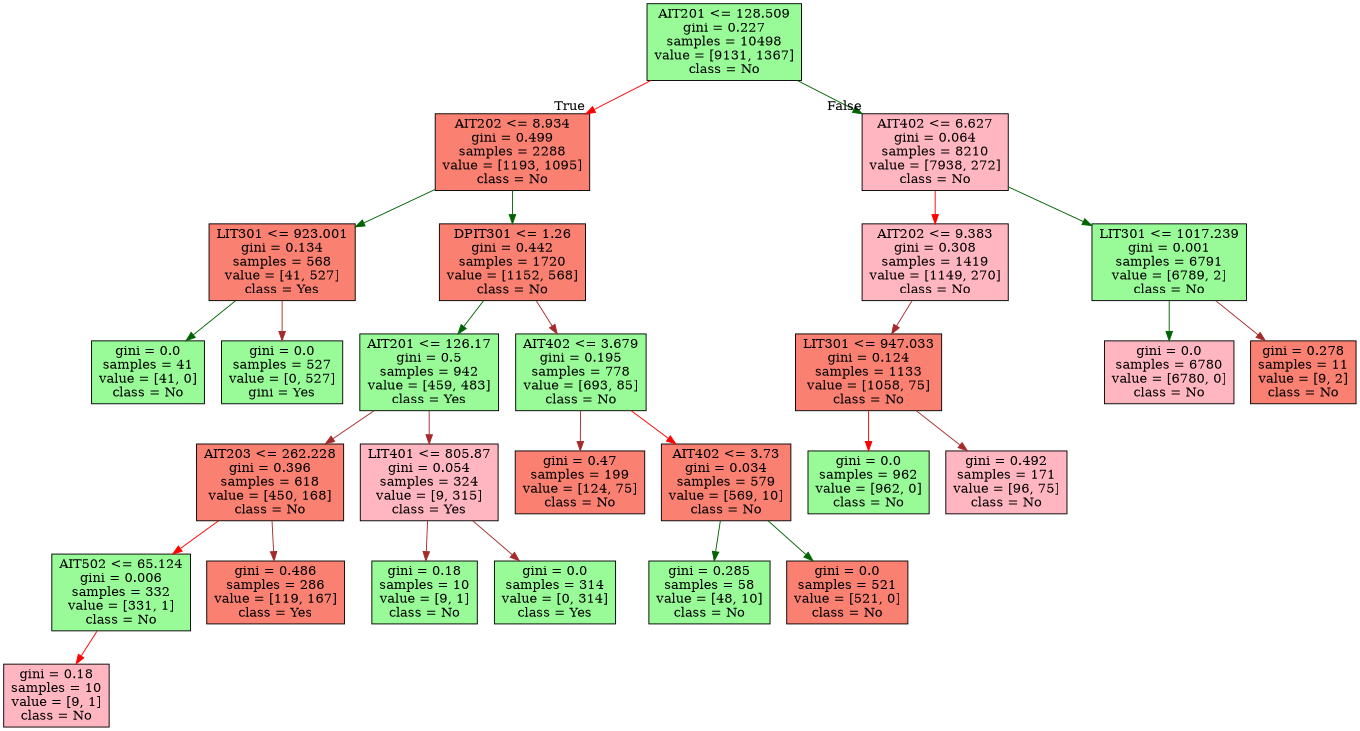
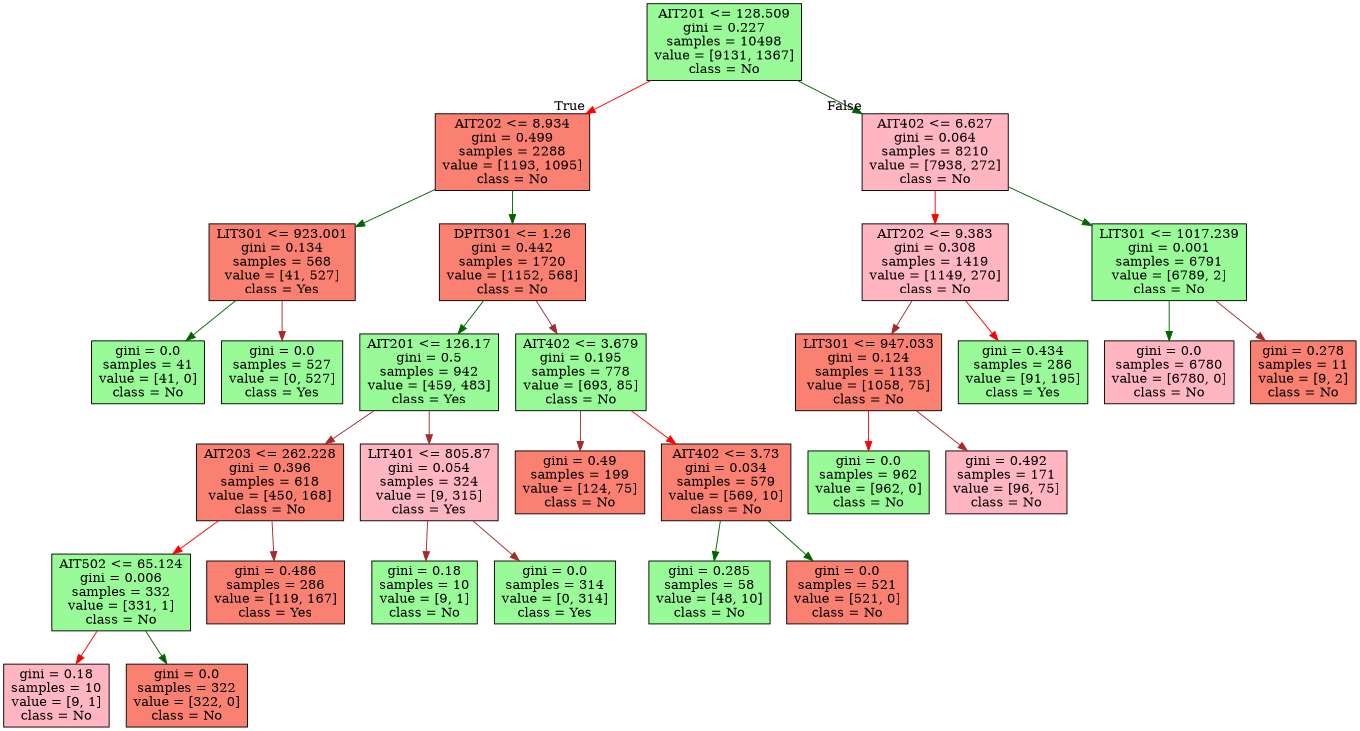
(282, 372) -> (282, 372)
none -> (1023, 372)
(580, 482) -> (580, 482)
none -> (187, 696)
